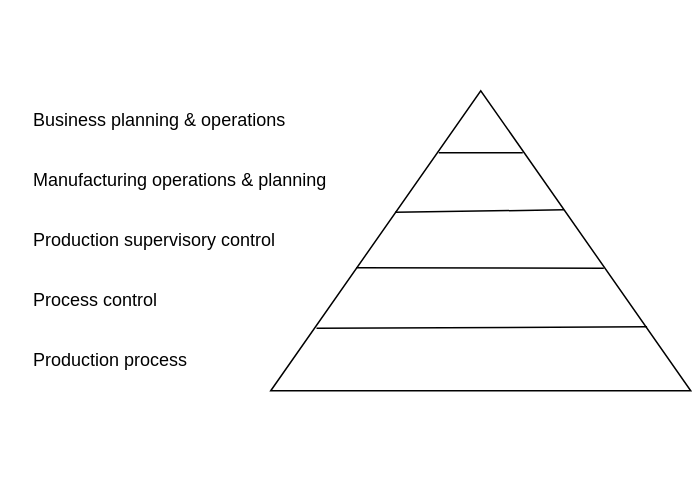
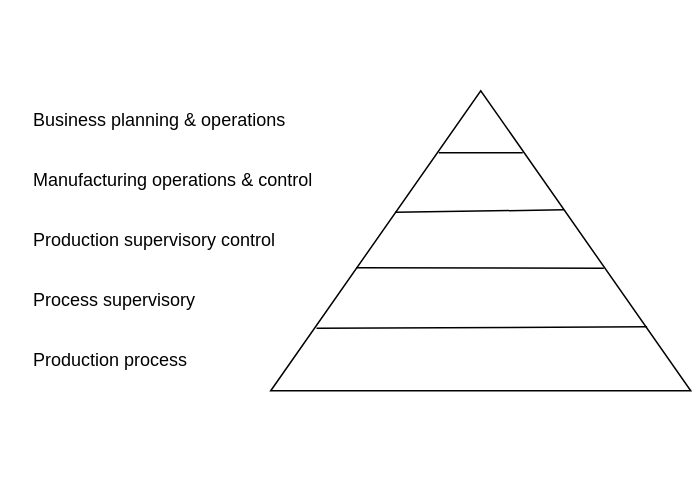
(194, 181) -> (191, 181)
(105, 301) -> (125, 301)
